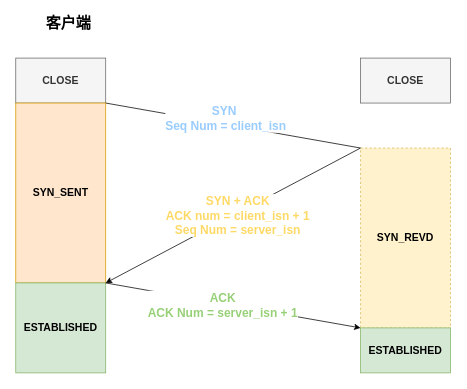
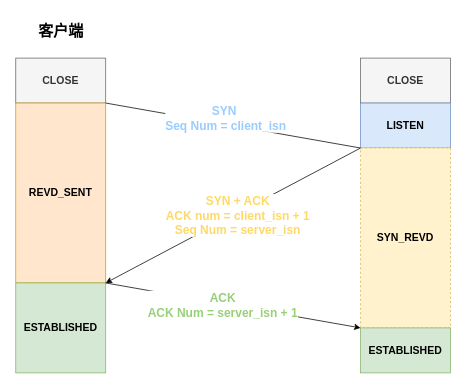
(68, 23) -> (60, 30)
none -> (405, 126)
(60, 193) -> (60, 193)
